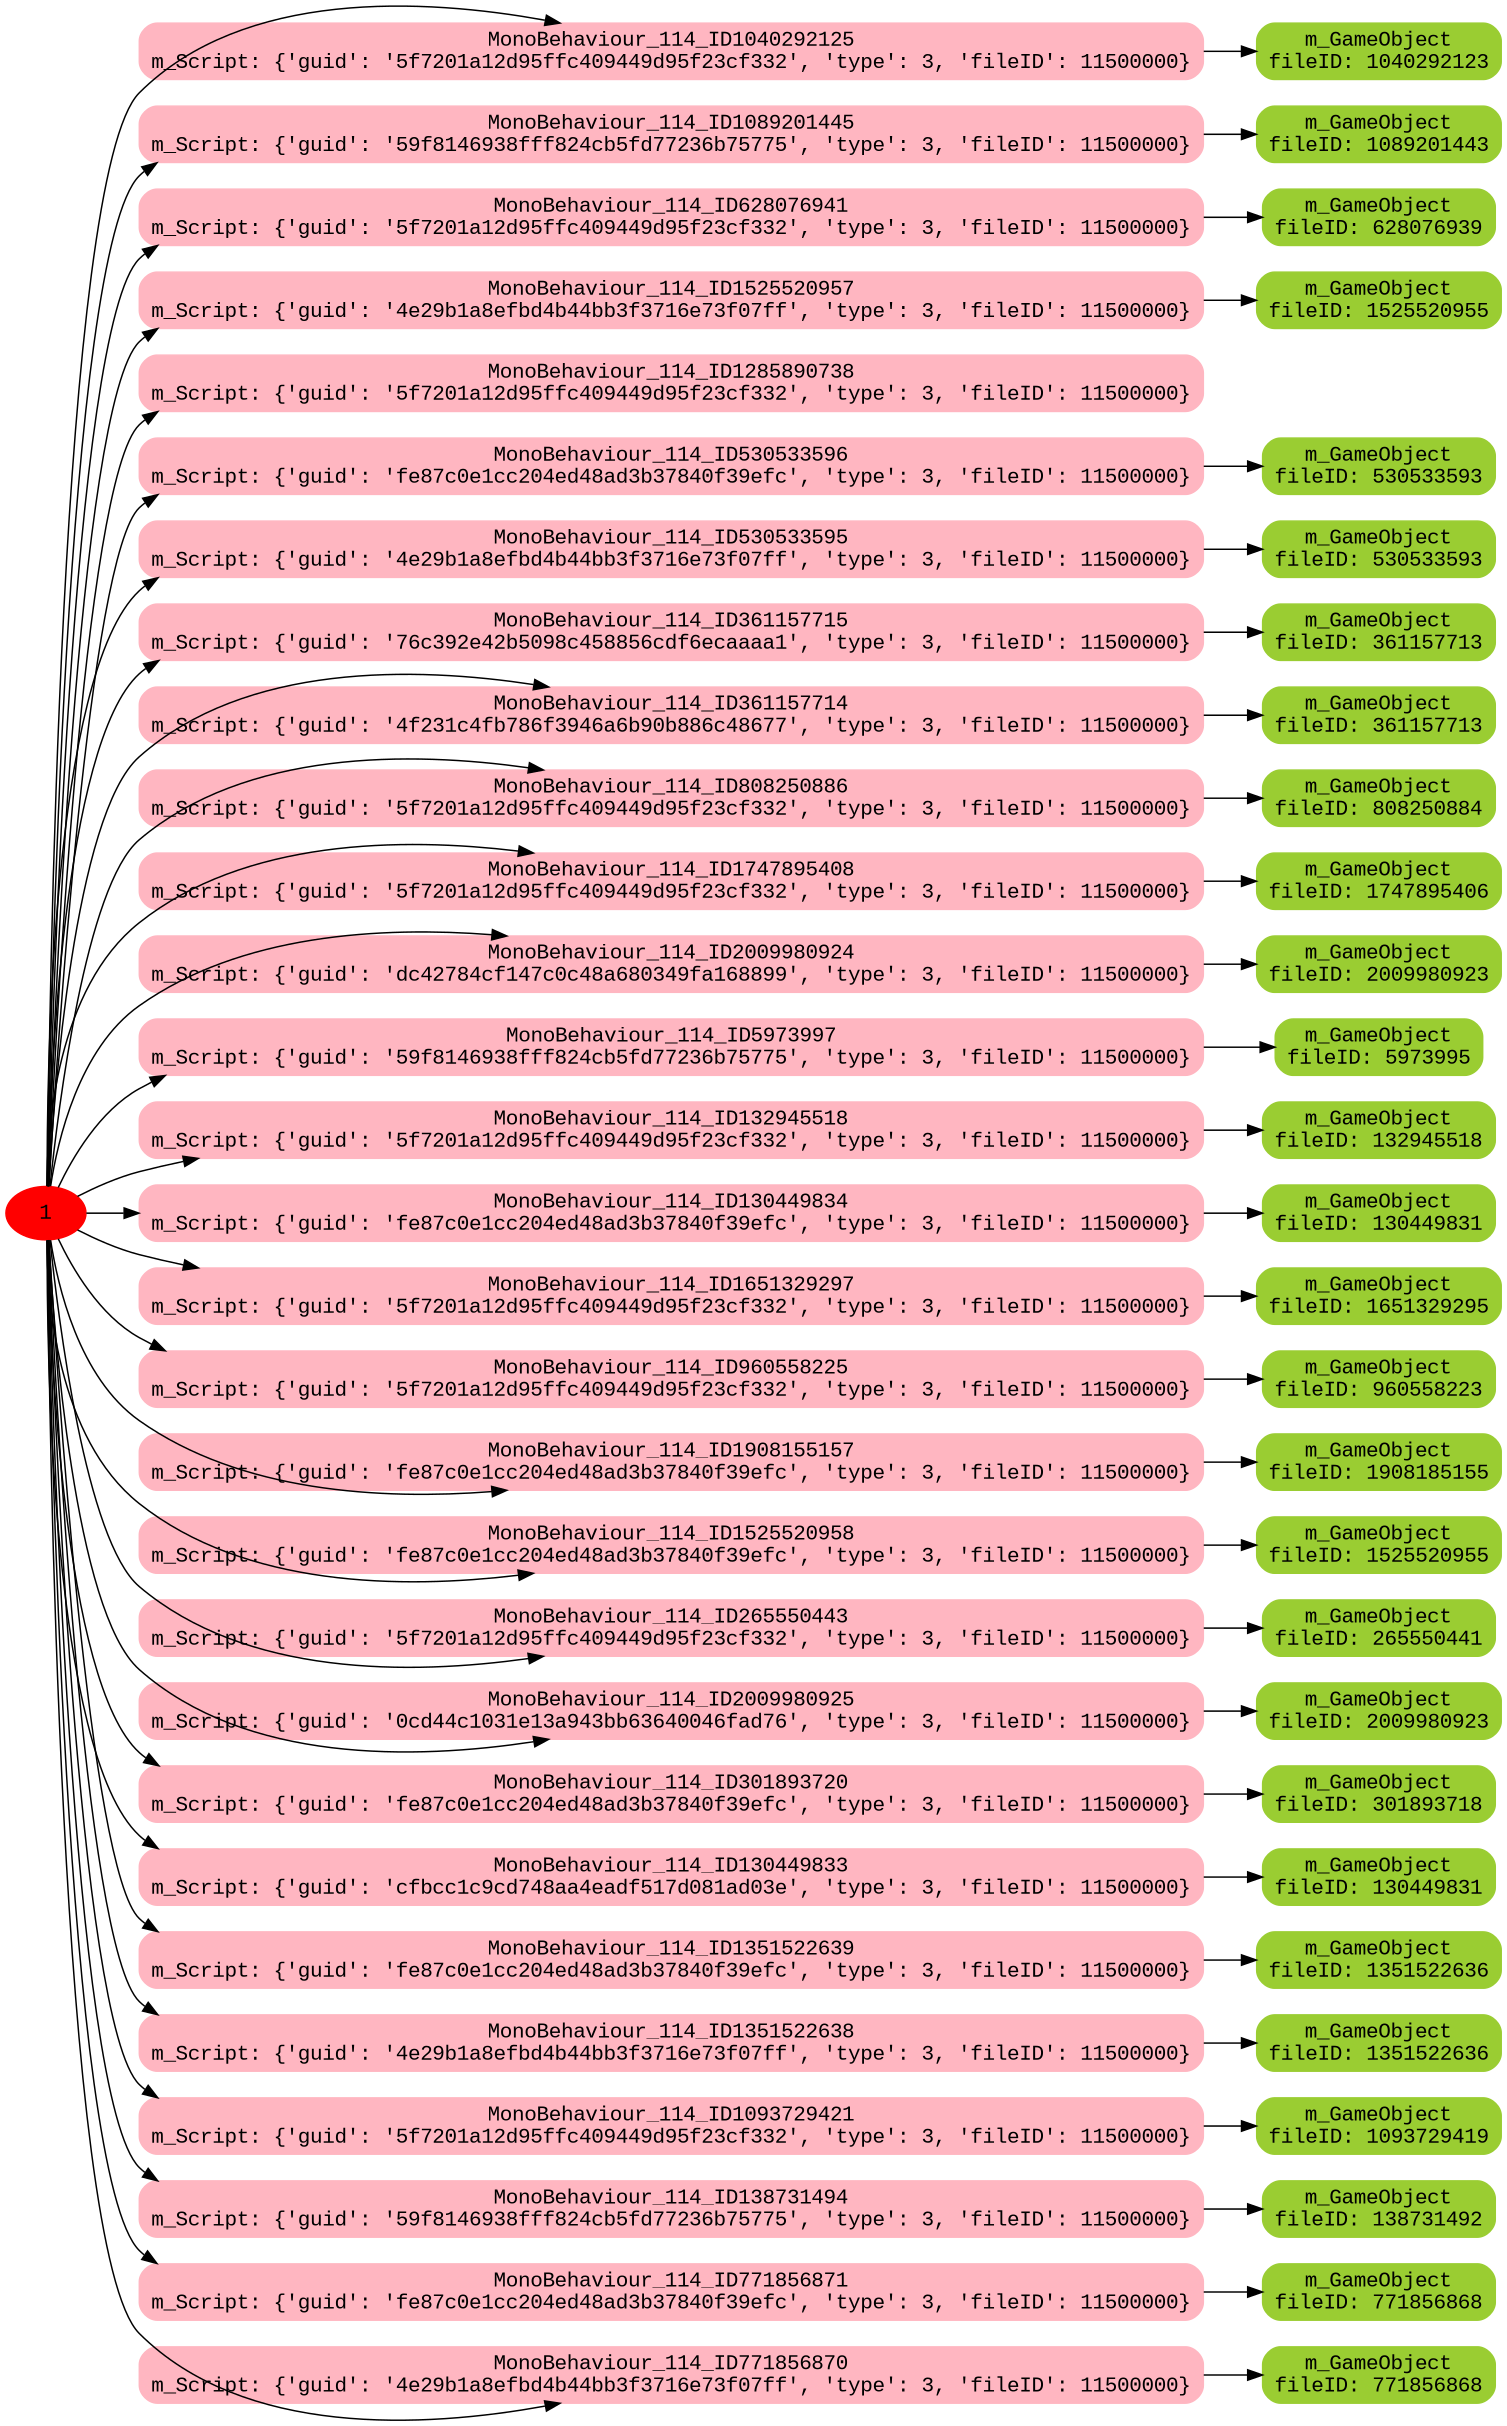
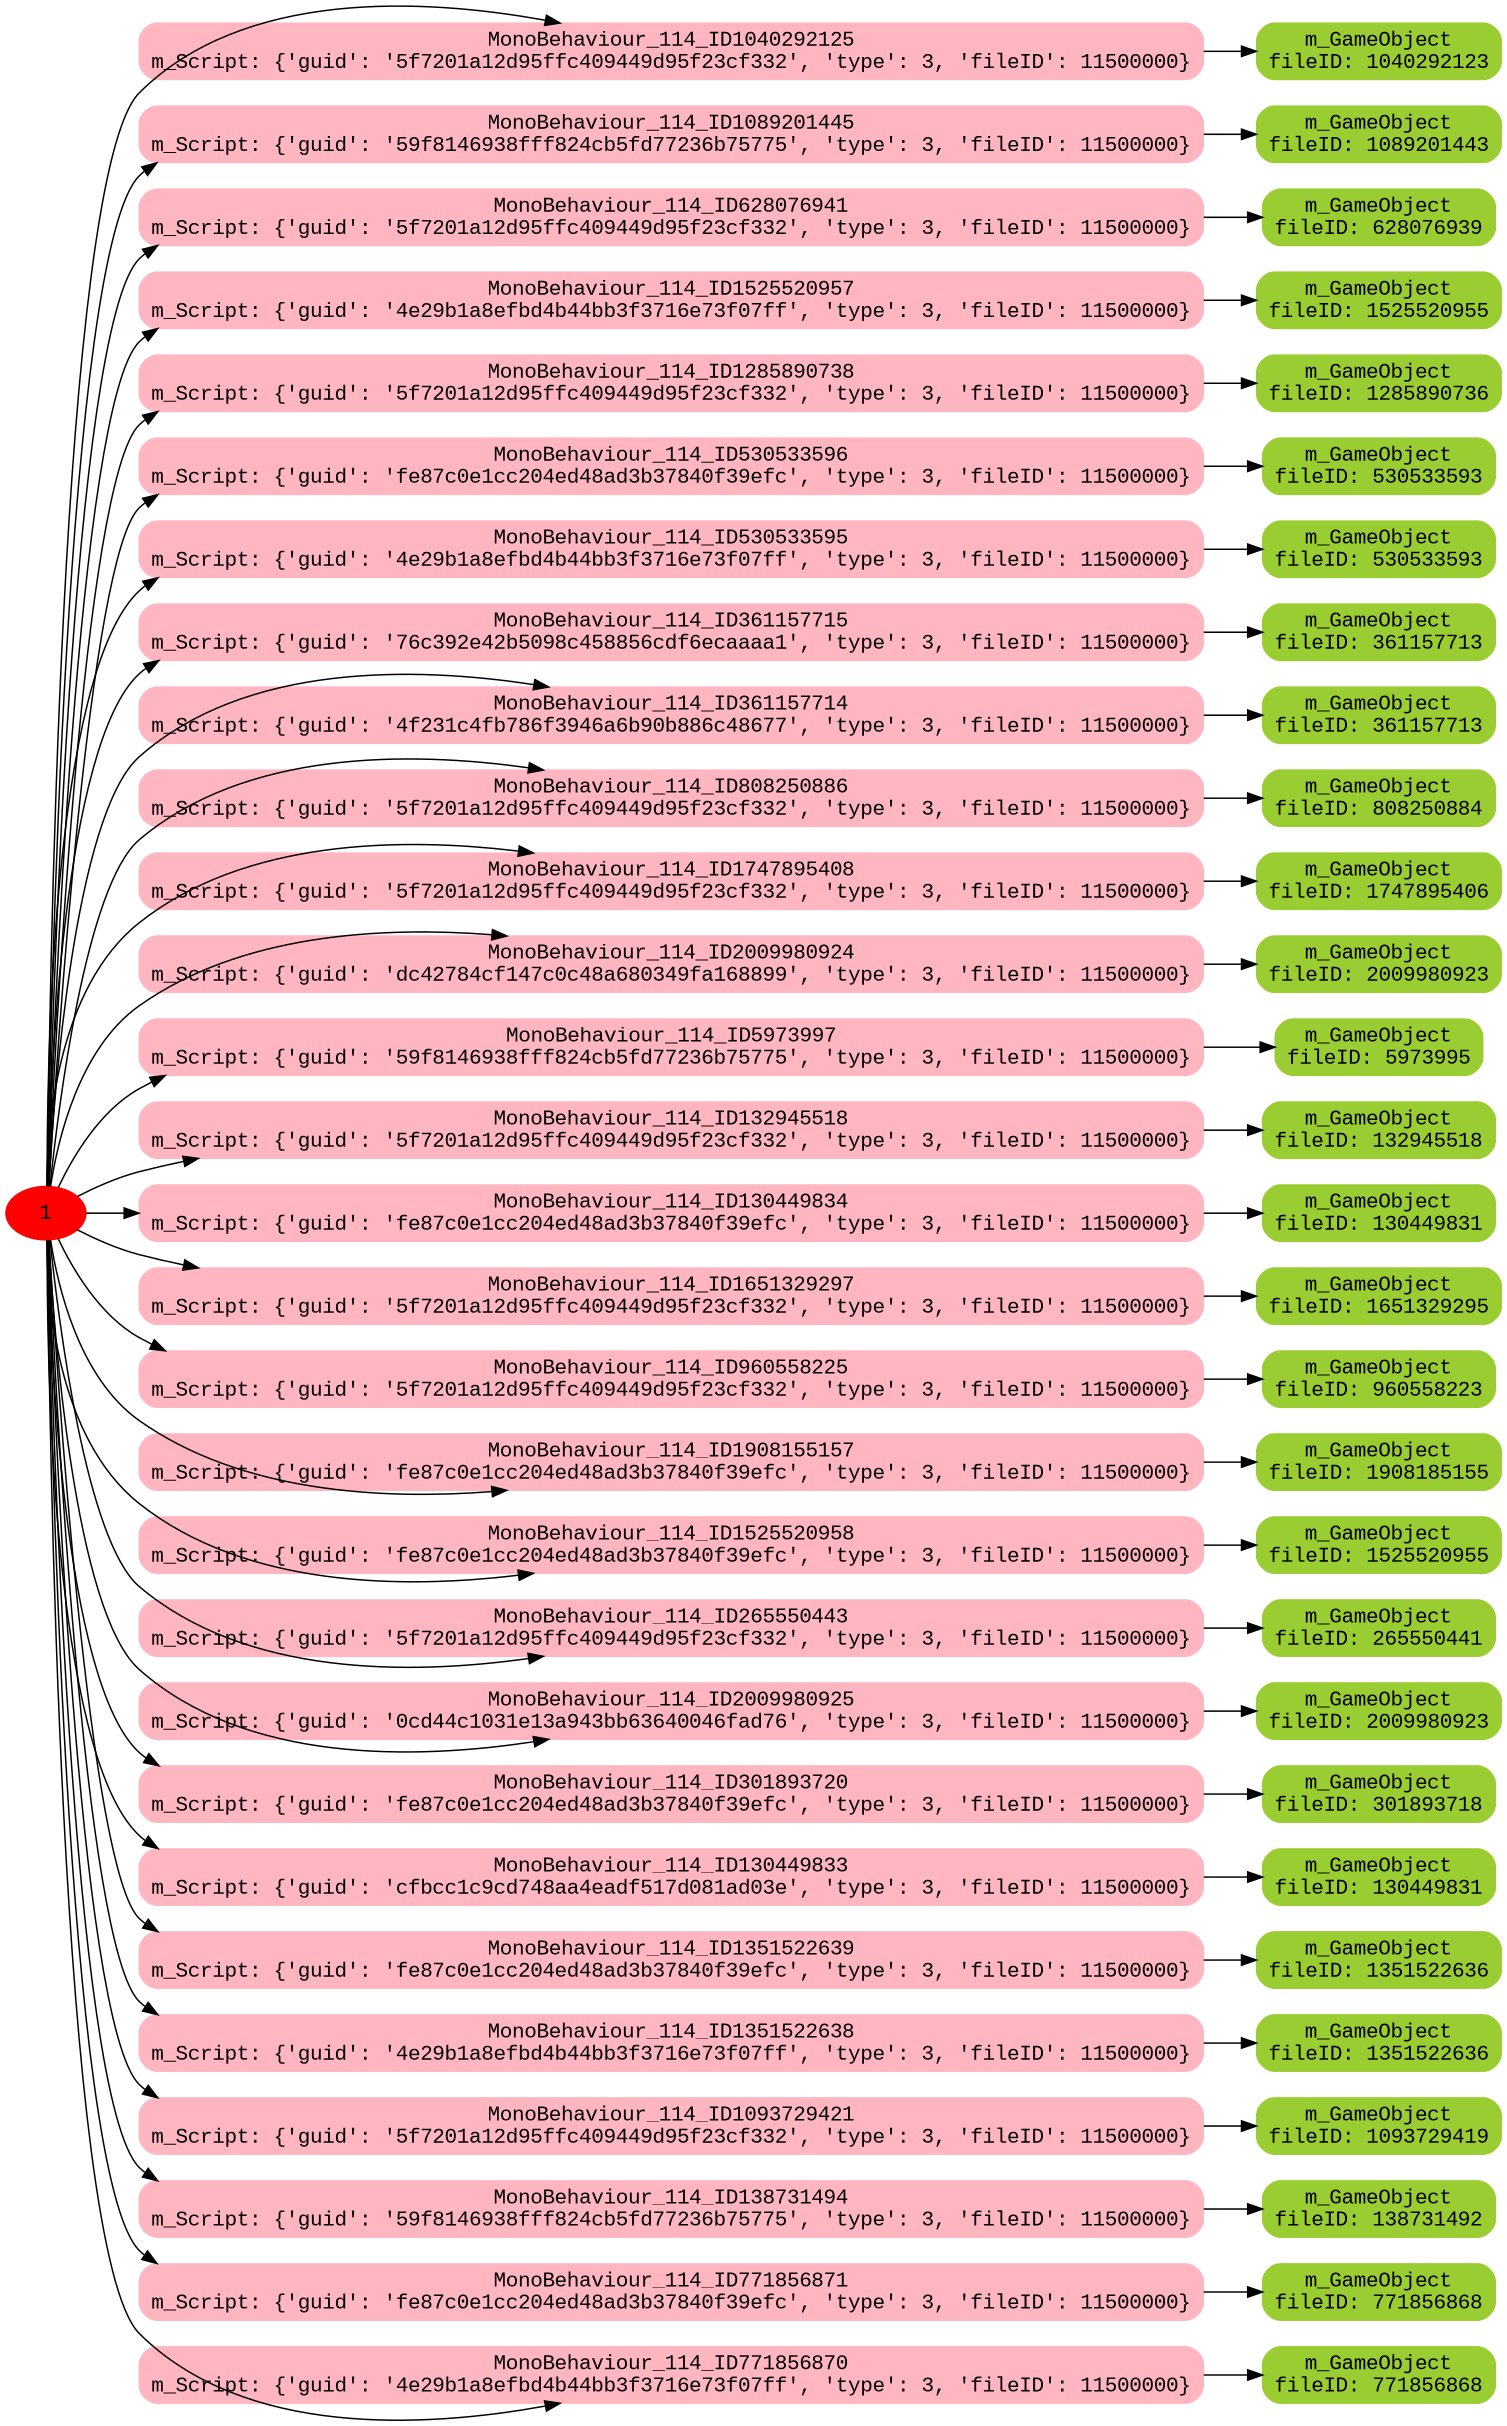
none -> (1379, 383)
